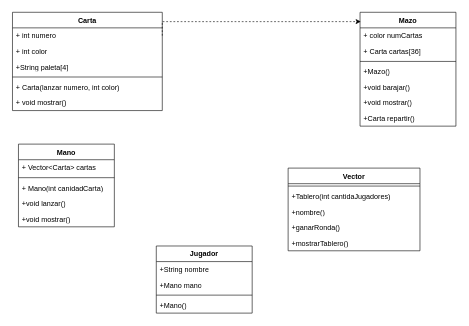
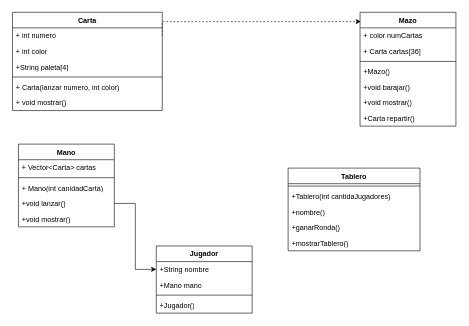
(354, 177) -> (354, 177)
none -> (141, 270)
(174, 306) -> (180, 306)
